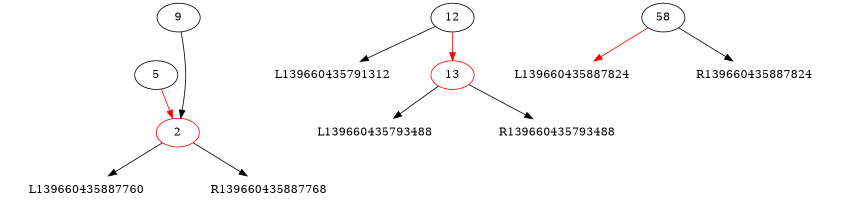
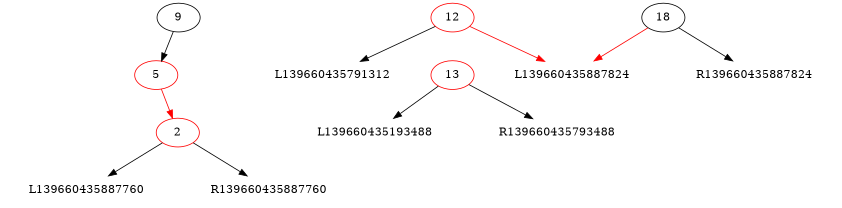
(453, 18) -> (453, 18)
(663, 18) -> (663, 18)
(453, 42) -> (504, 42)
(186, 71) -> (169, 43)
(156, 75) -> (156, 75)
(375, 133) -> (375, 133)
(269, 190) -> (269, 190)
